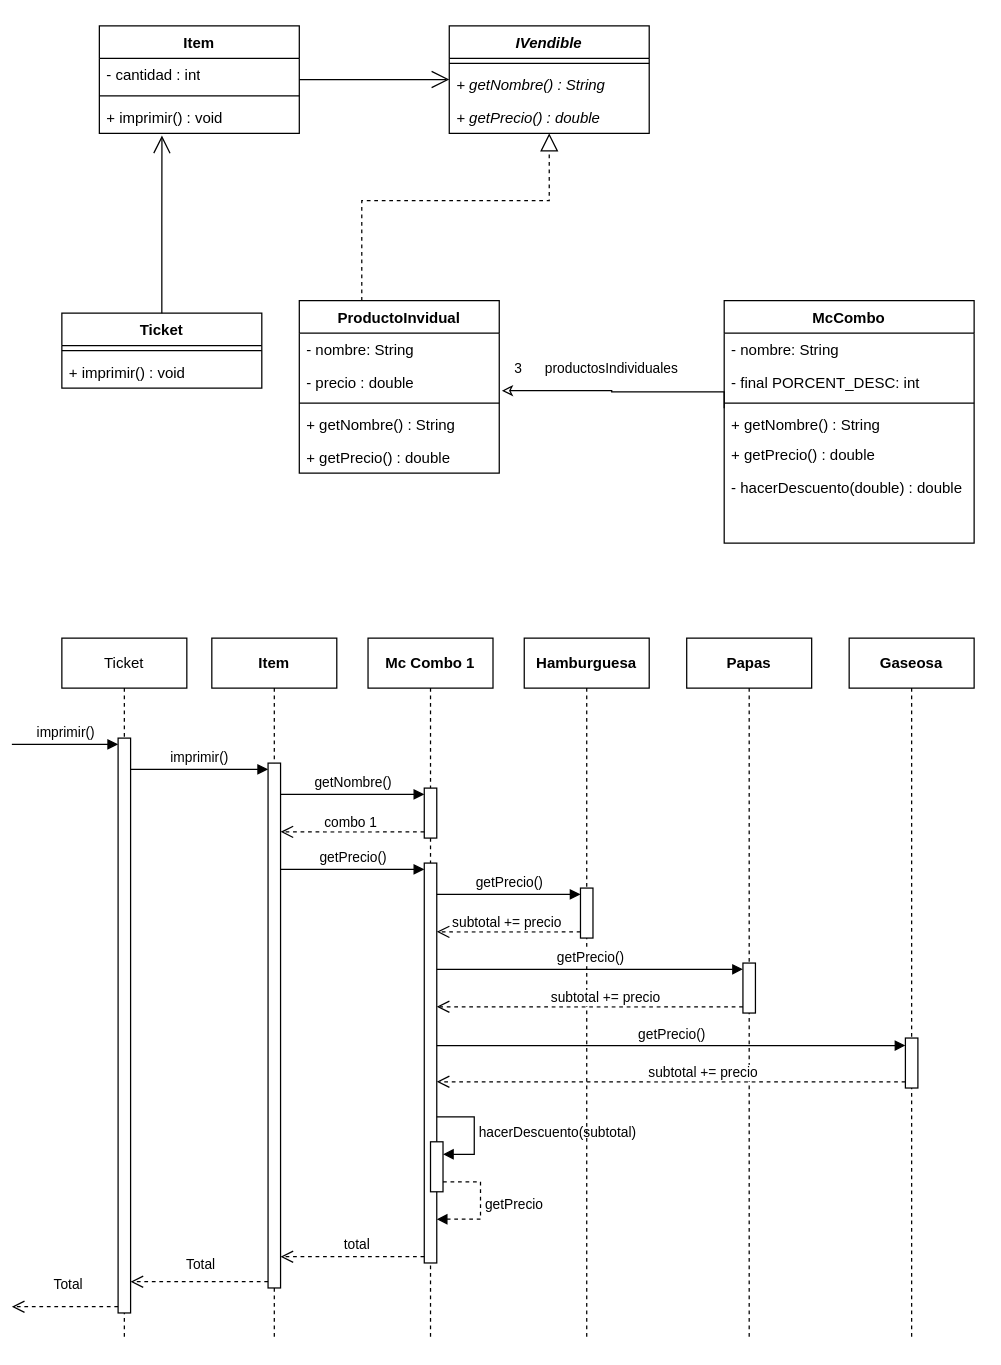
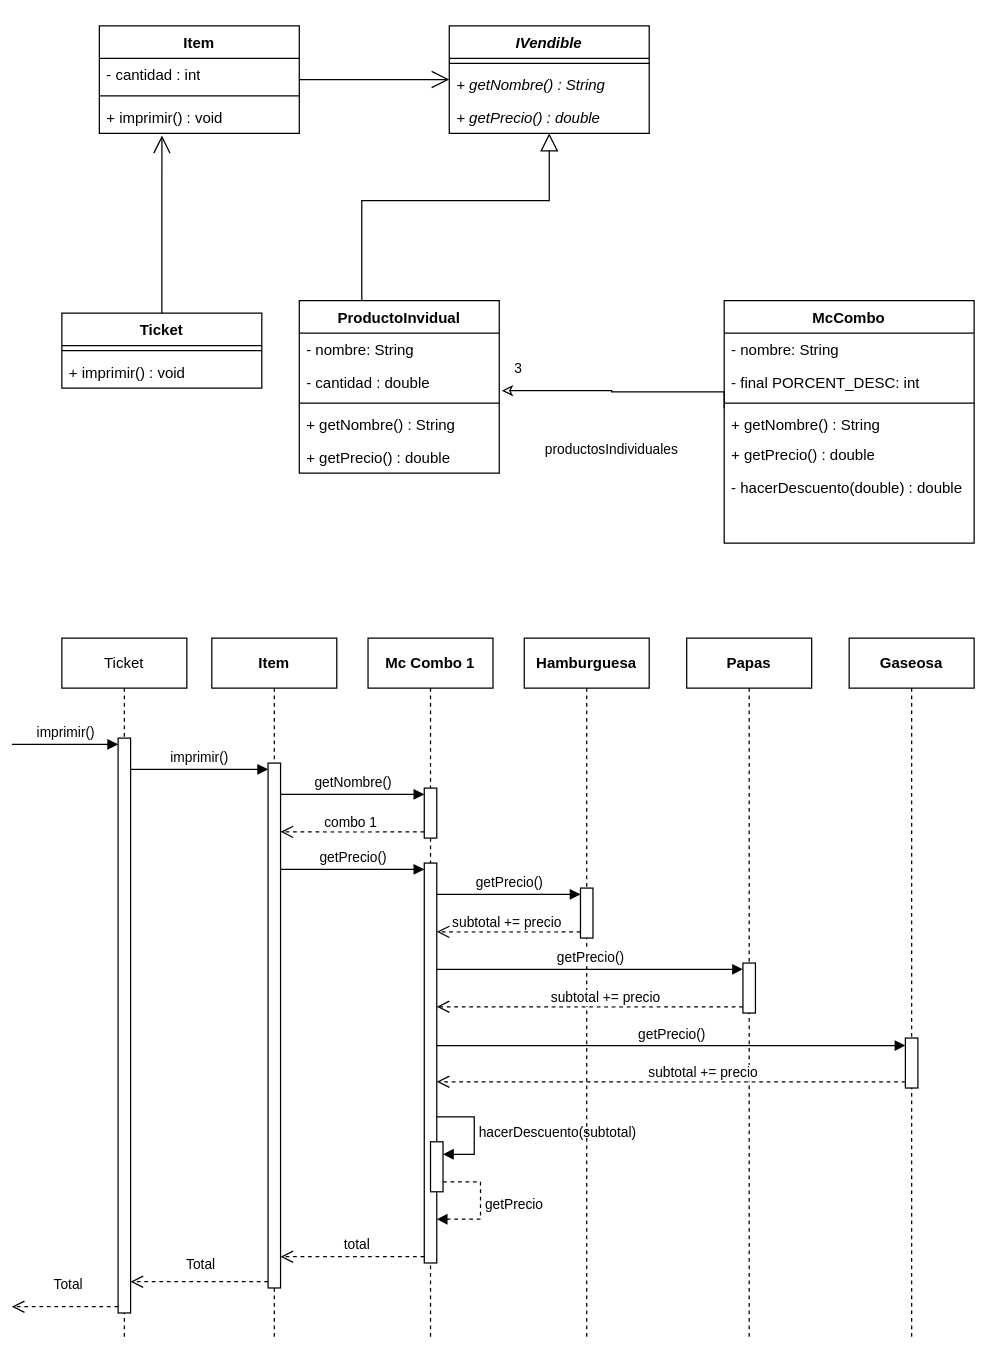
(431, 201) -> (431, 201)
(615, 363) -> (615, 444)
(367, 383) -> (375, 383)
